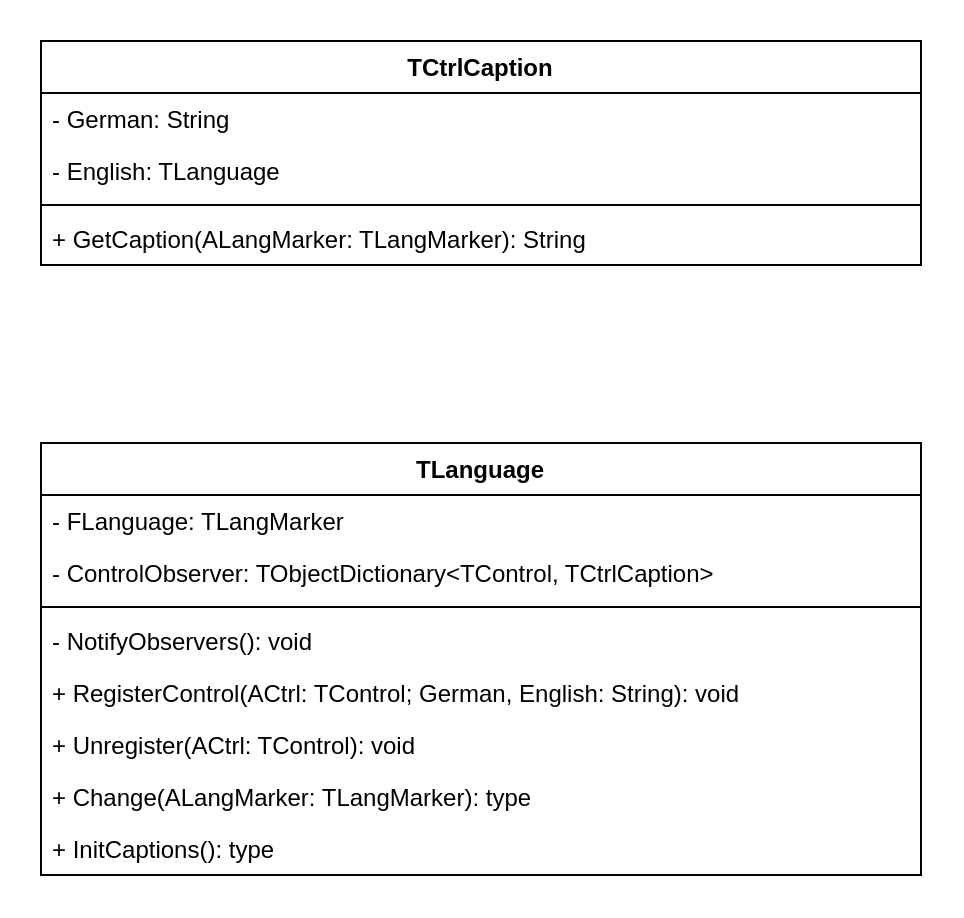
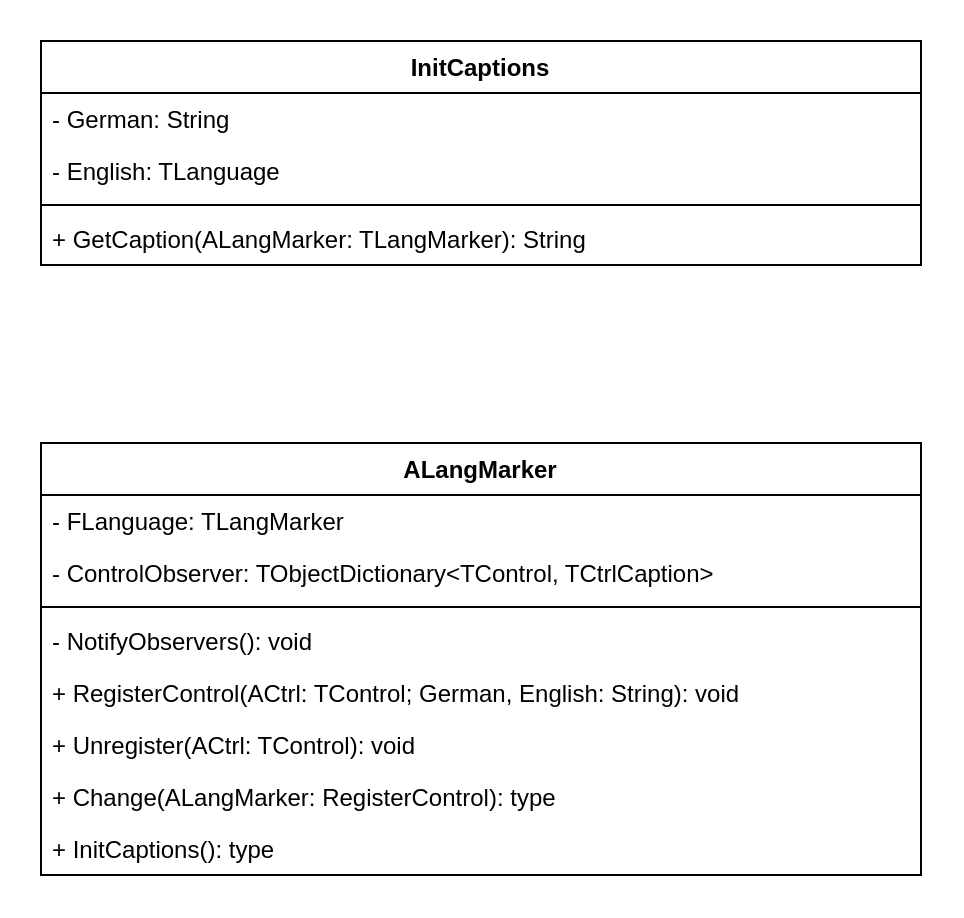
(480, 68) -> (480, 68)
(480, 470) -> (480, 470)
(305, 798) -> (326, 798)
